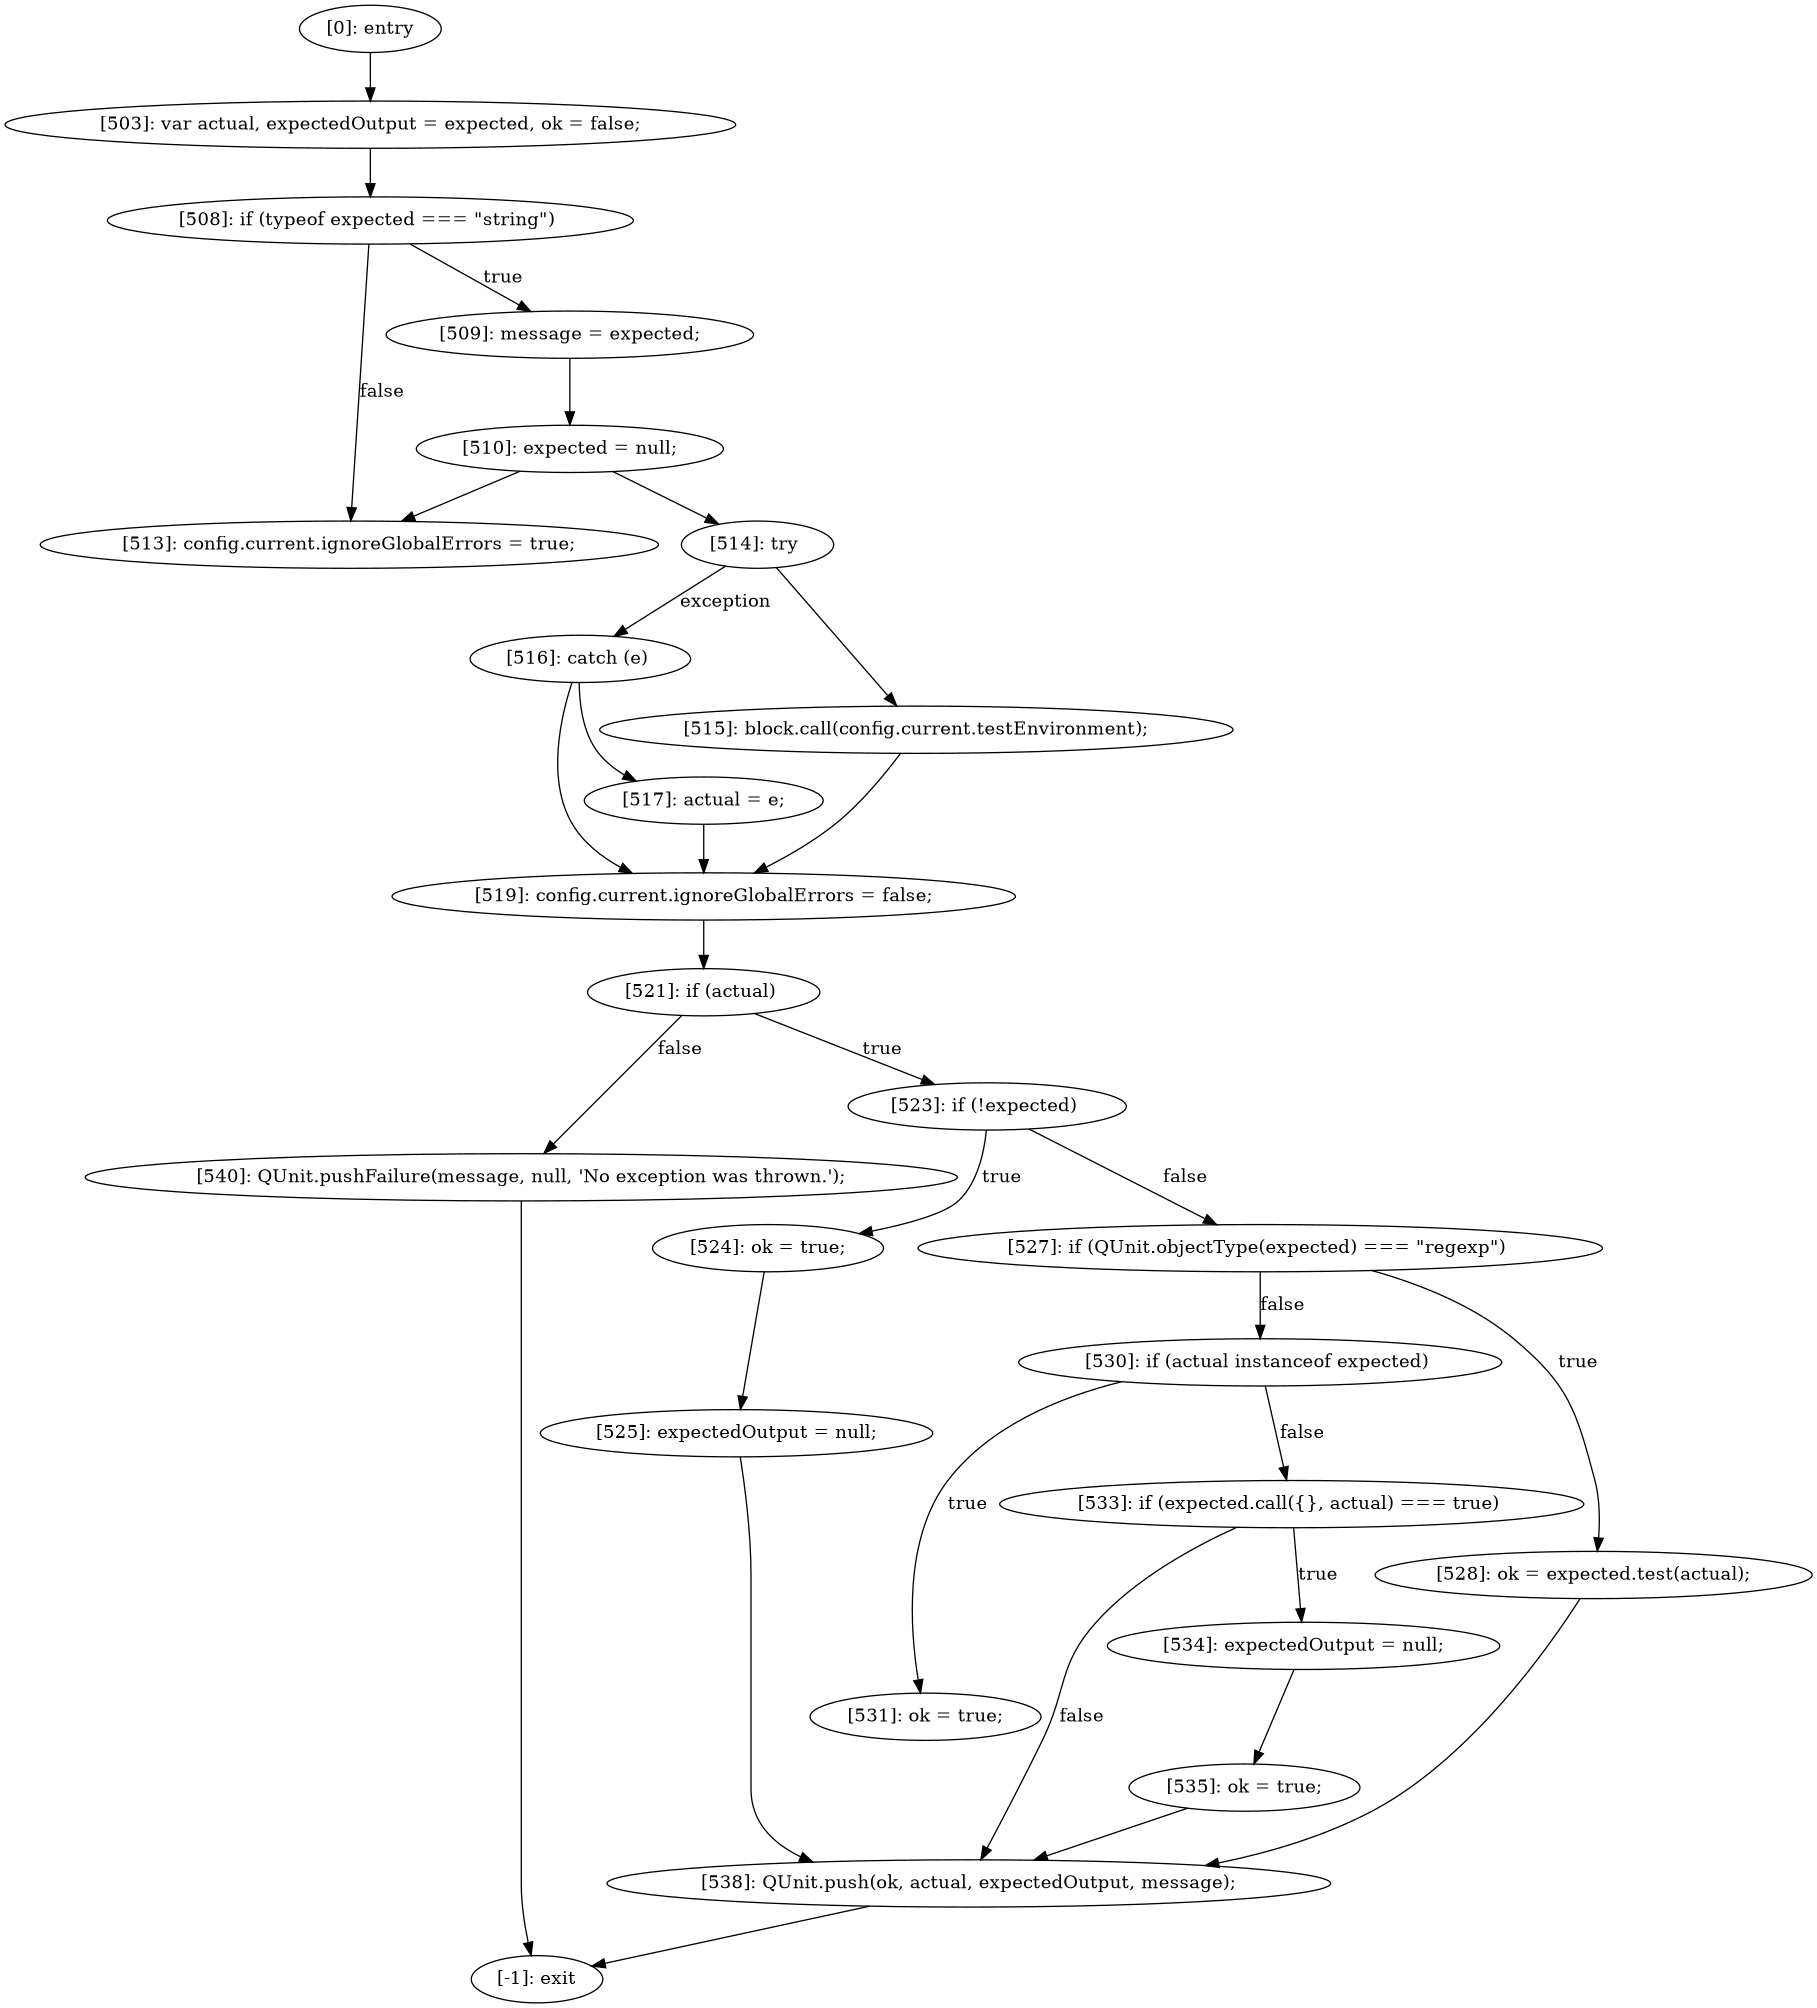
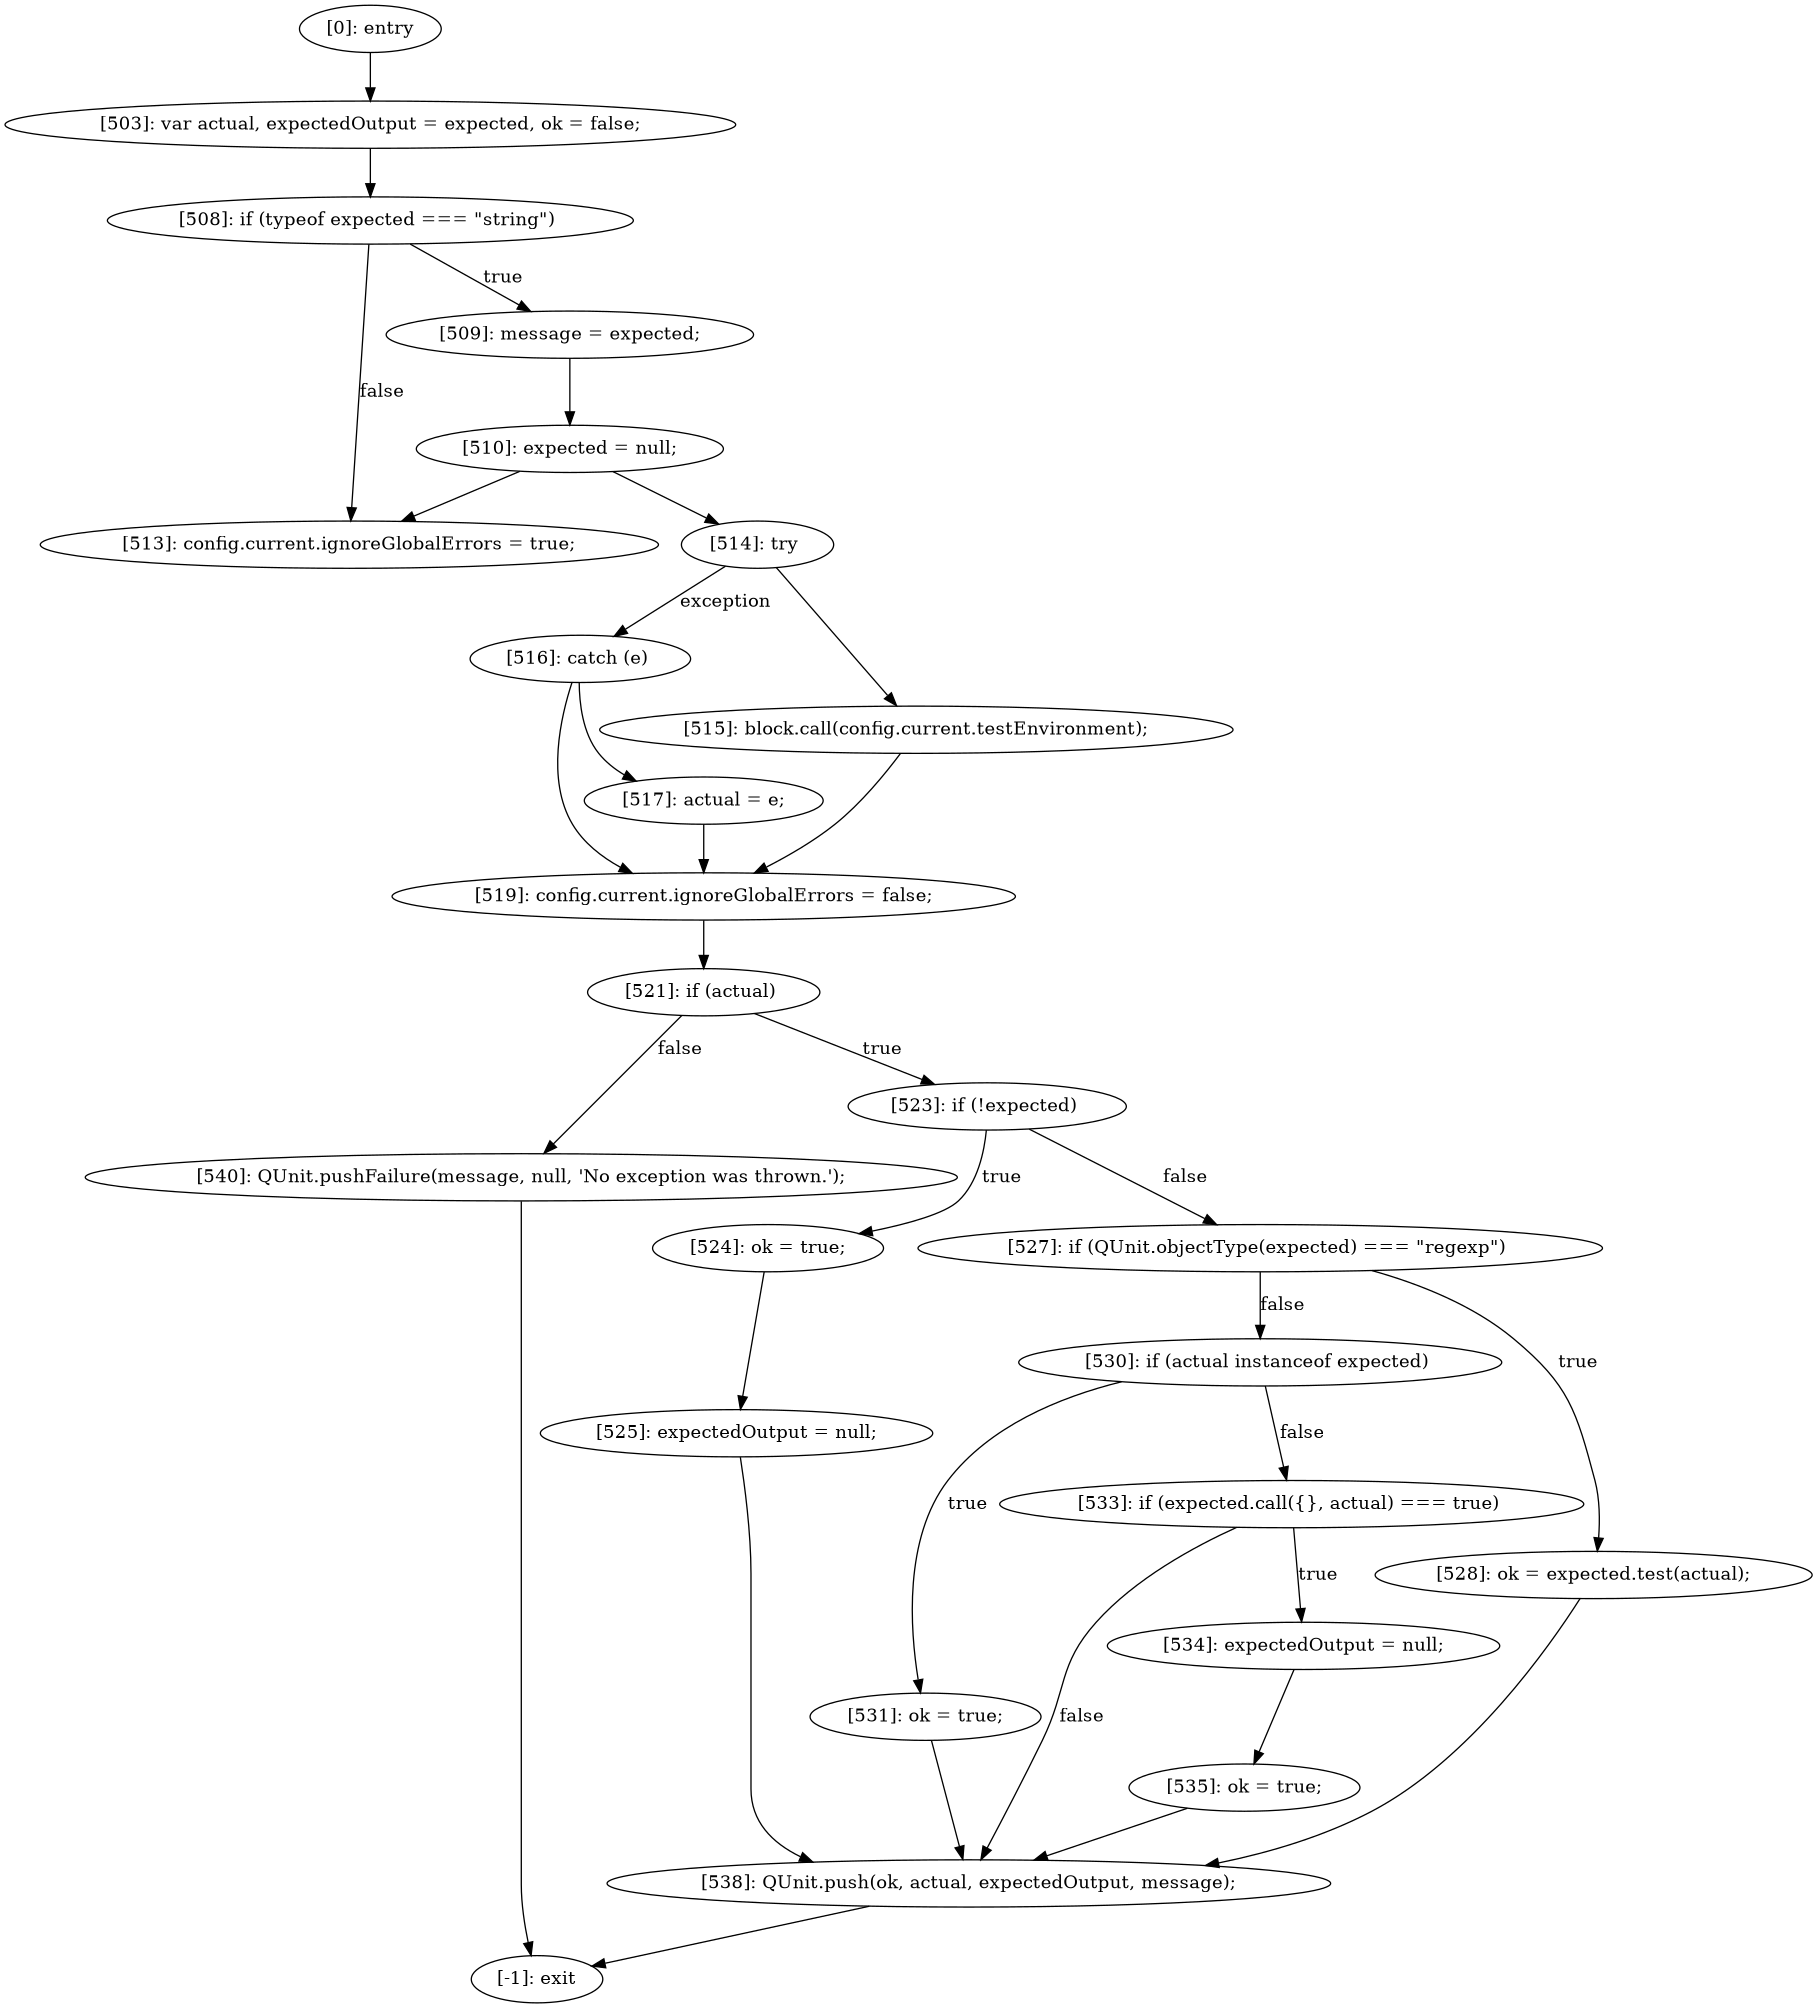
none -> (945, 1794)
